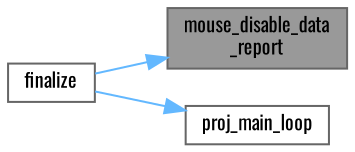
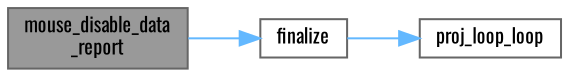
(121, 68) -> (214, 38)
(257, 125) -> (490, 38)
